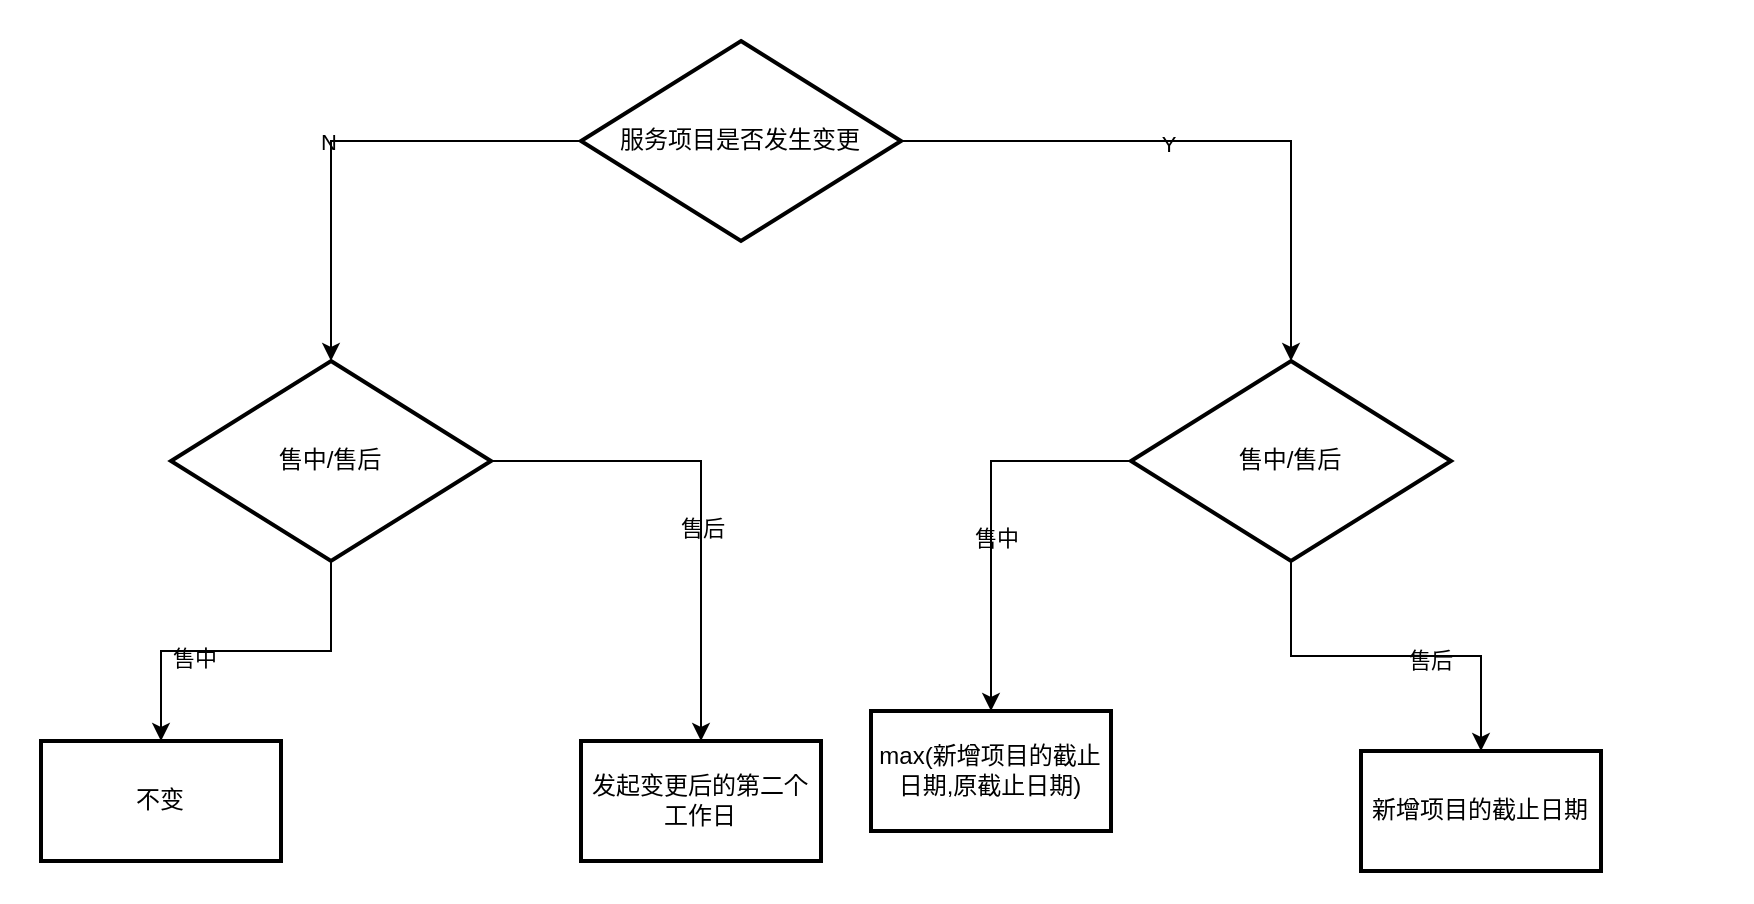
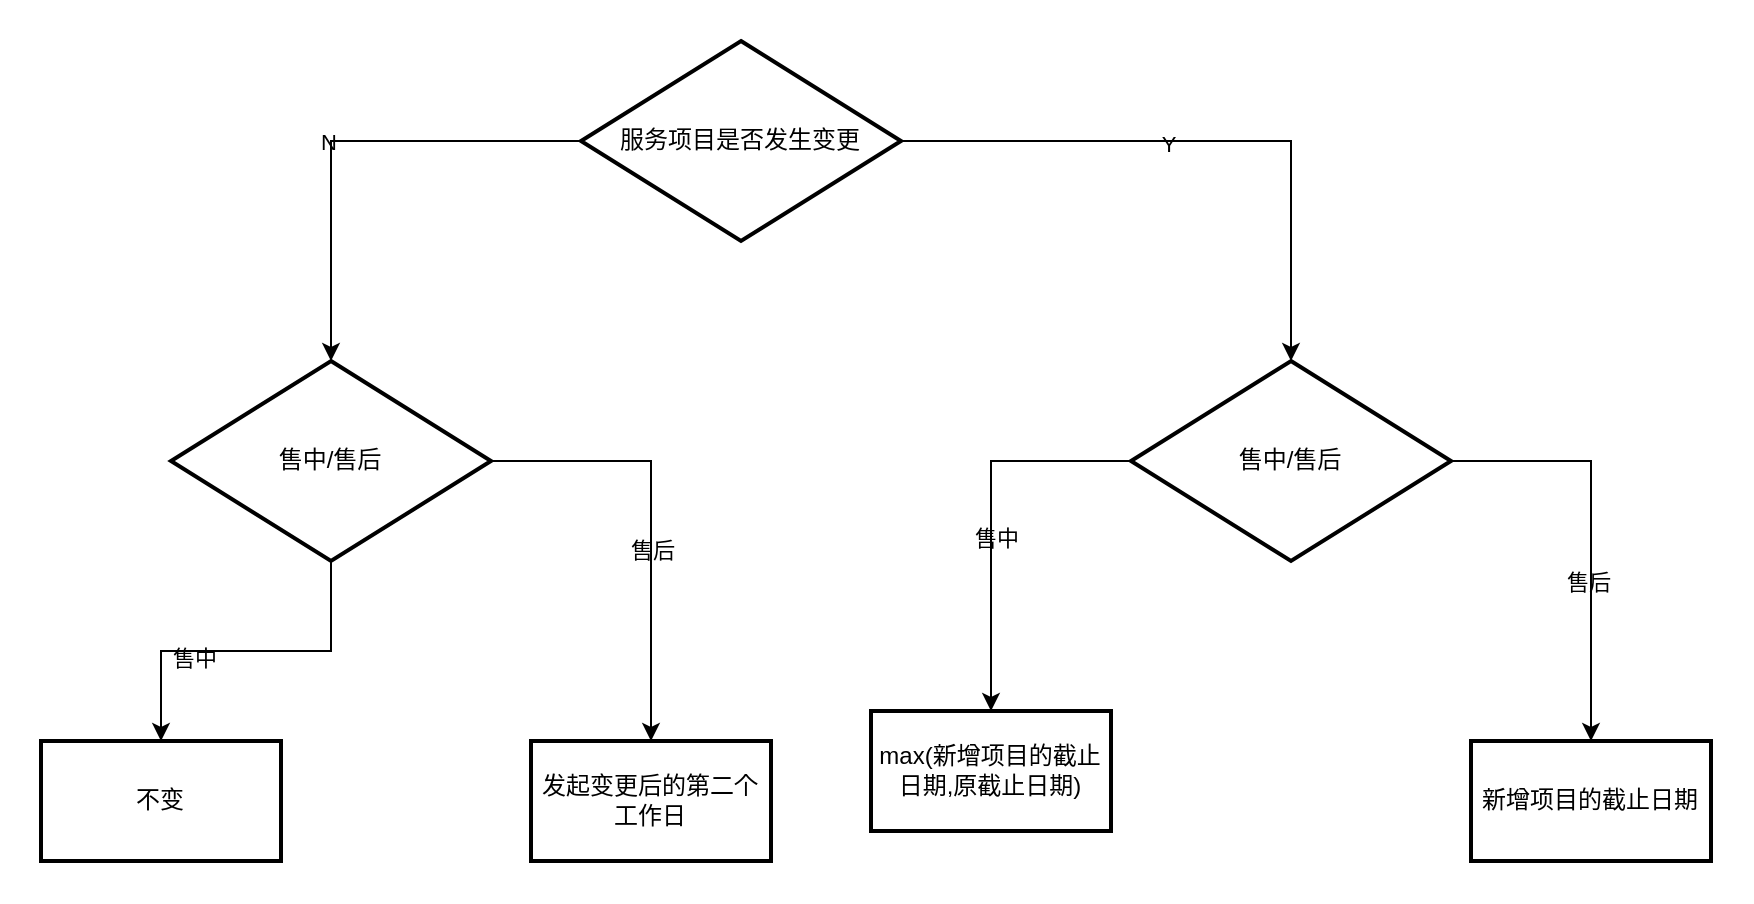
(701, 801) -> (651, 801)
(1481, 811) -> (1591, 801)
